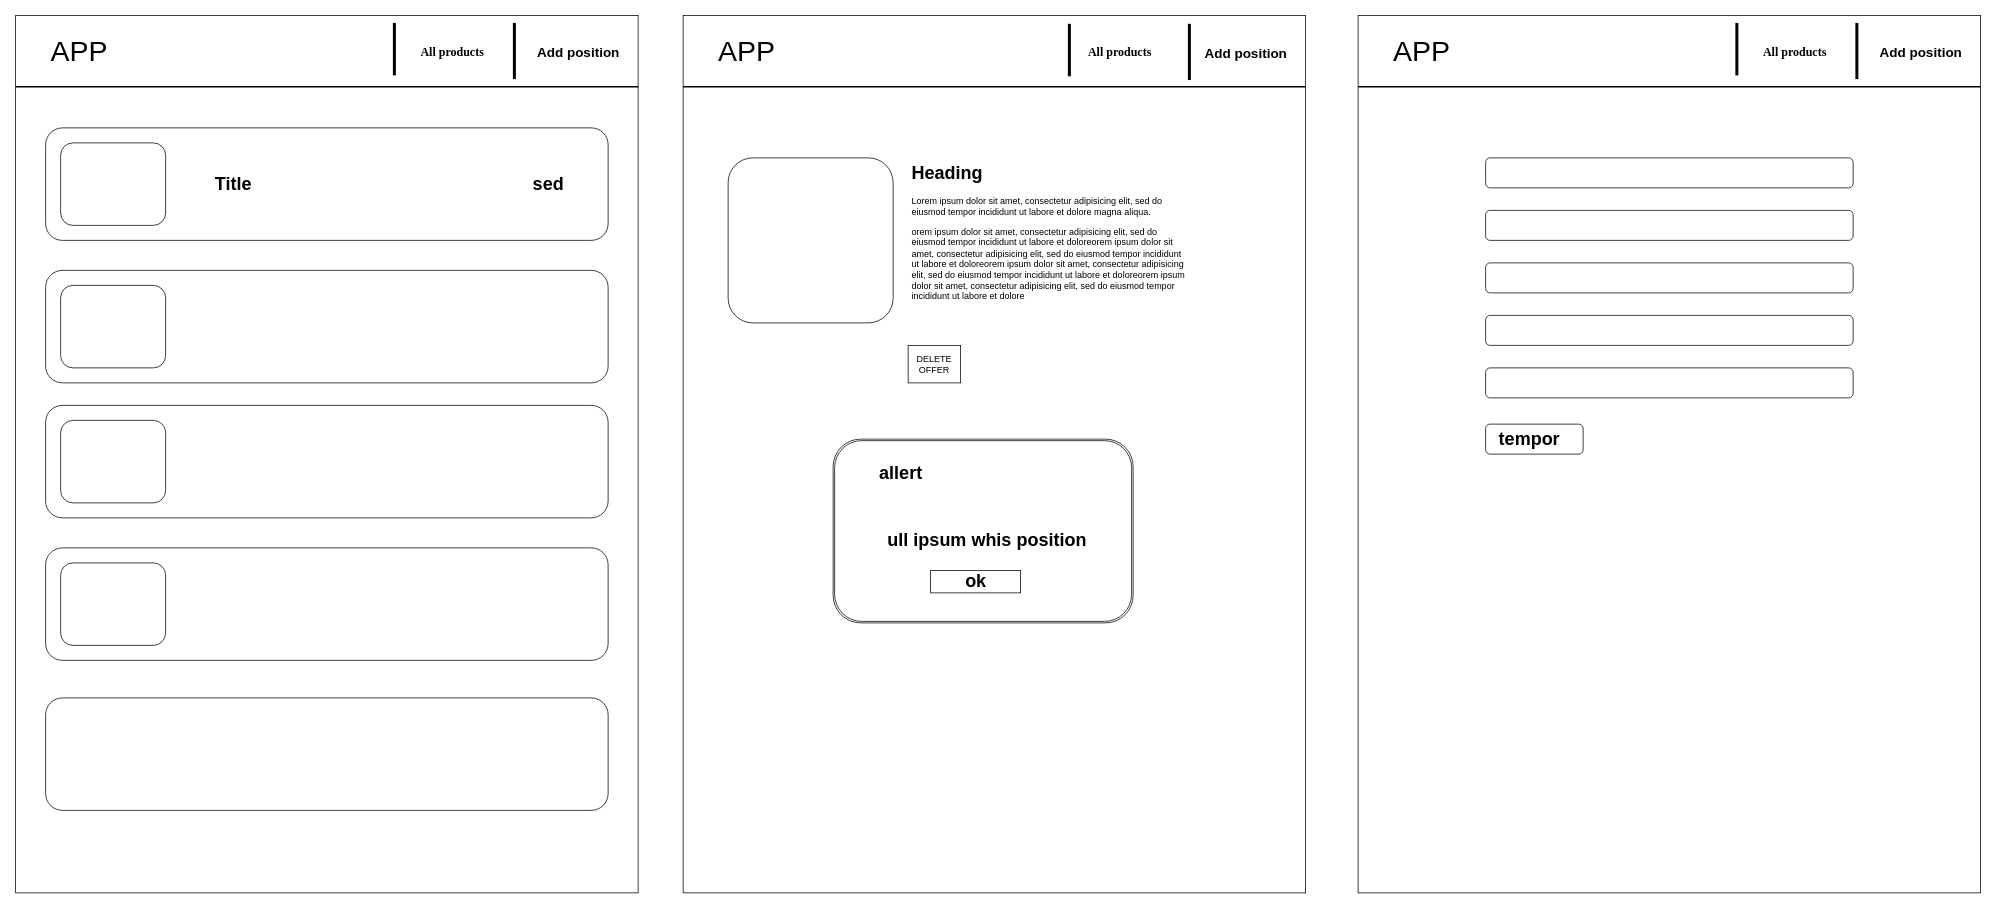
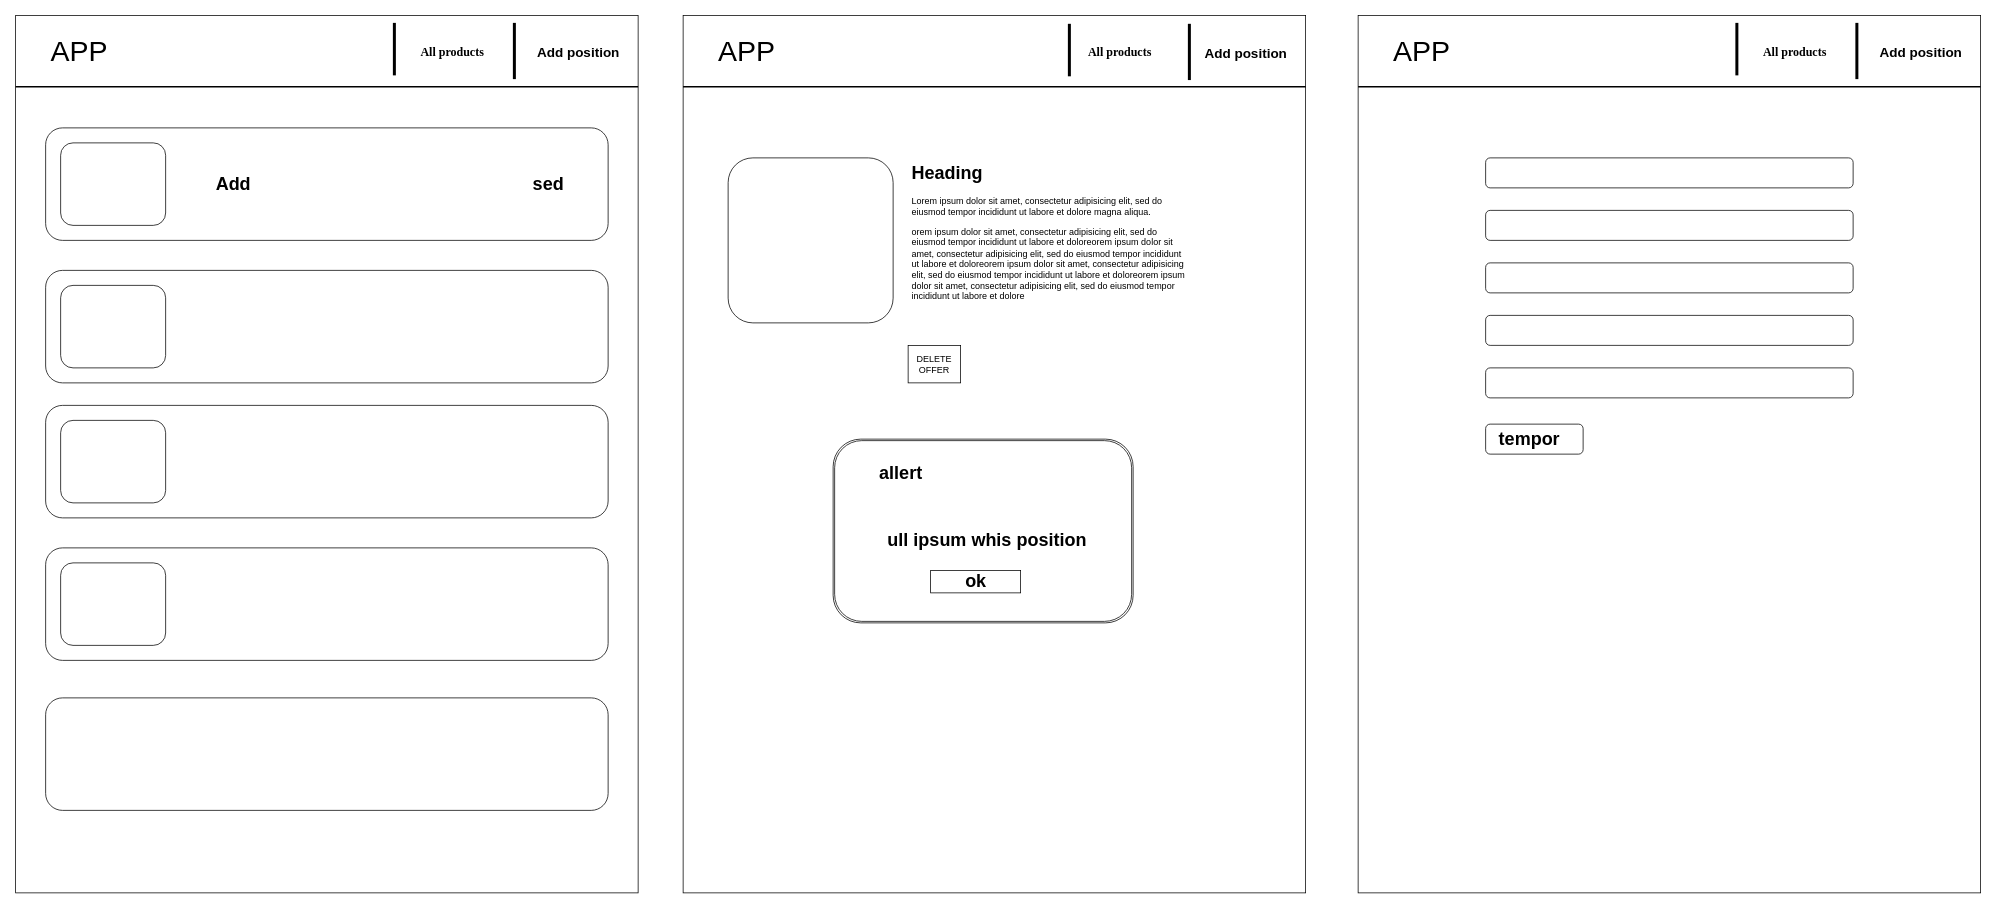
(233, 184) -> (233, 184)
